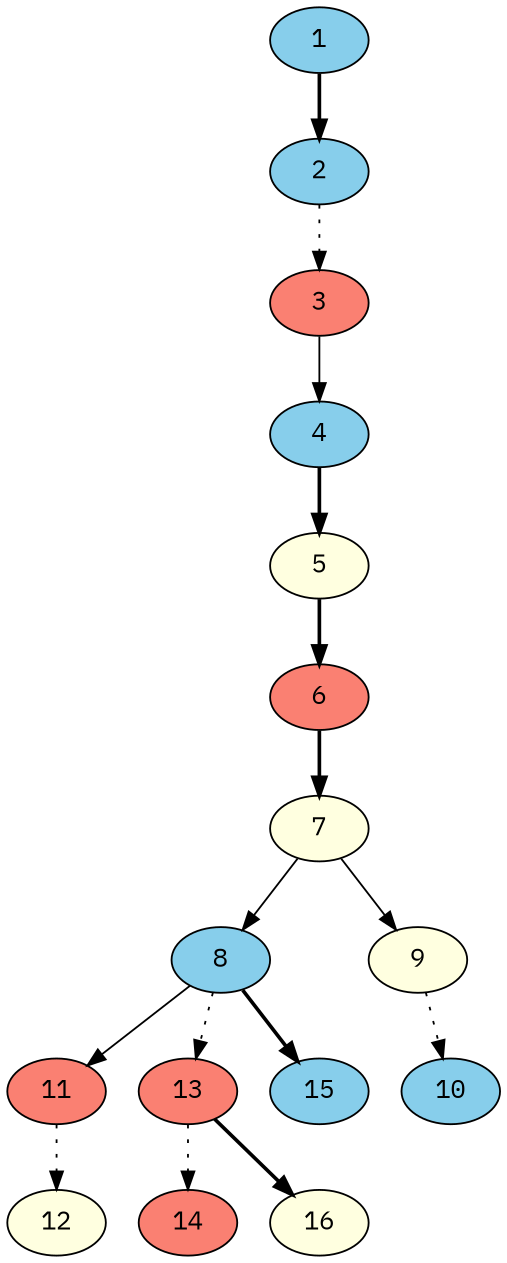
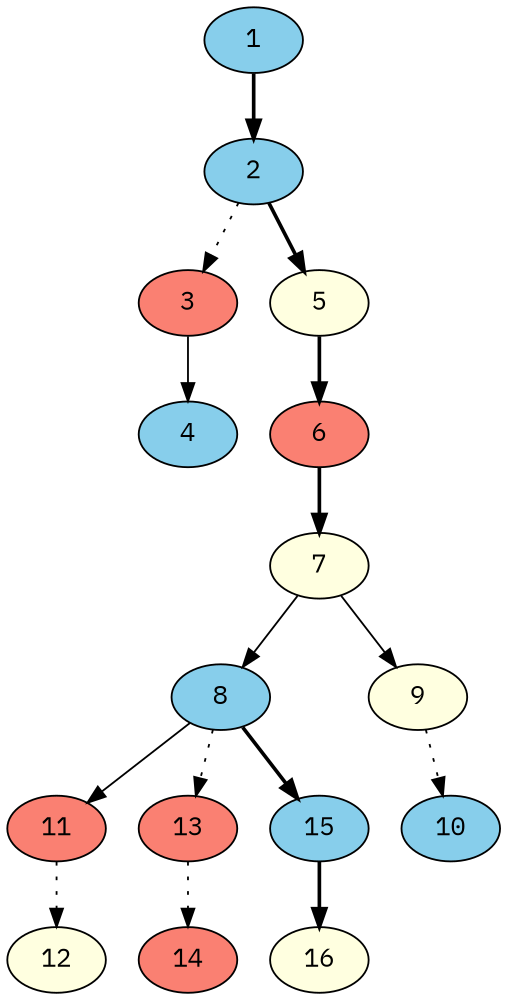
(319, 491) -> (282, 229)
(247, 1150) -> (319, 885)
